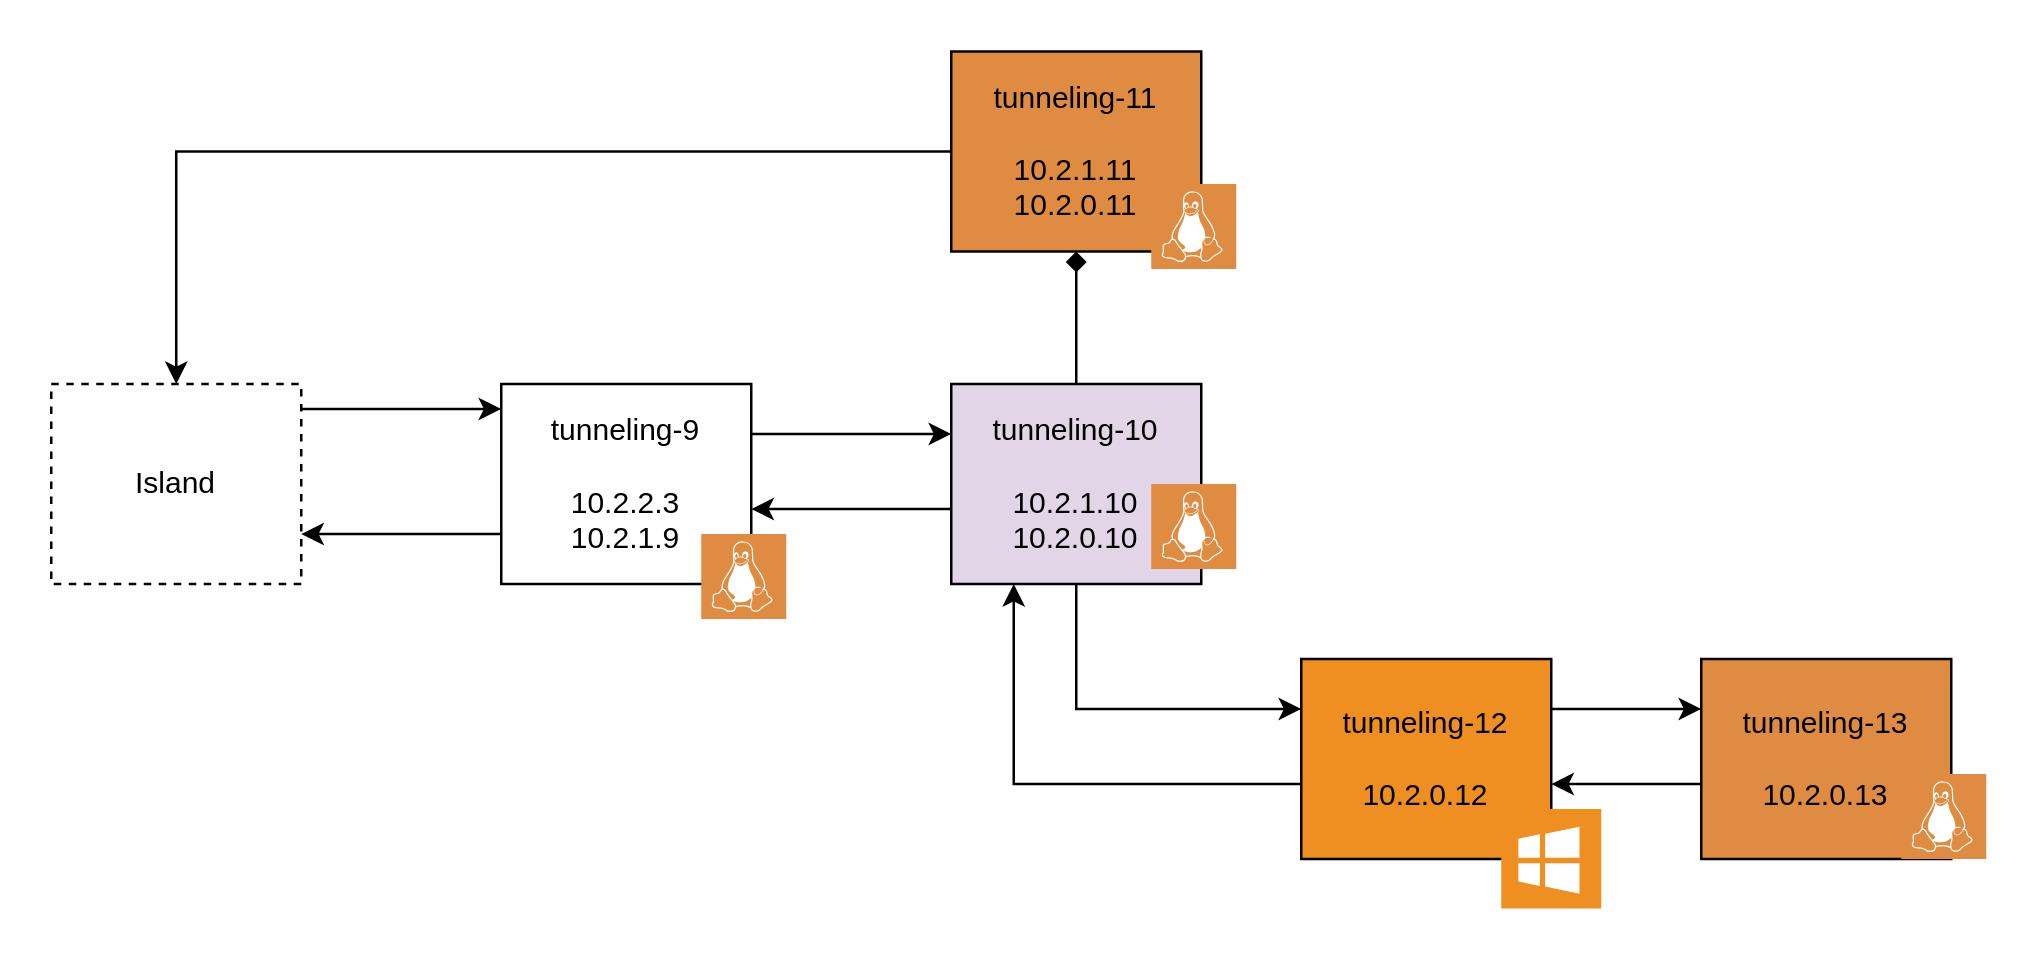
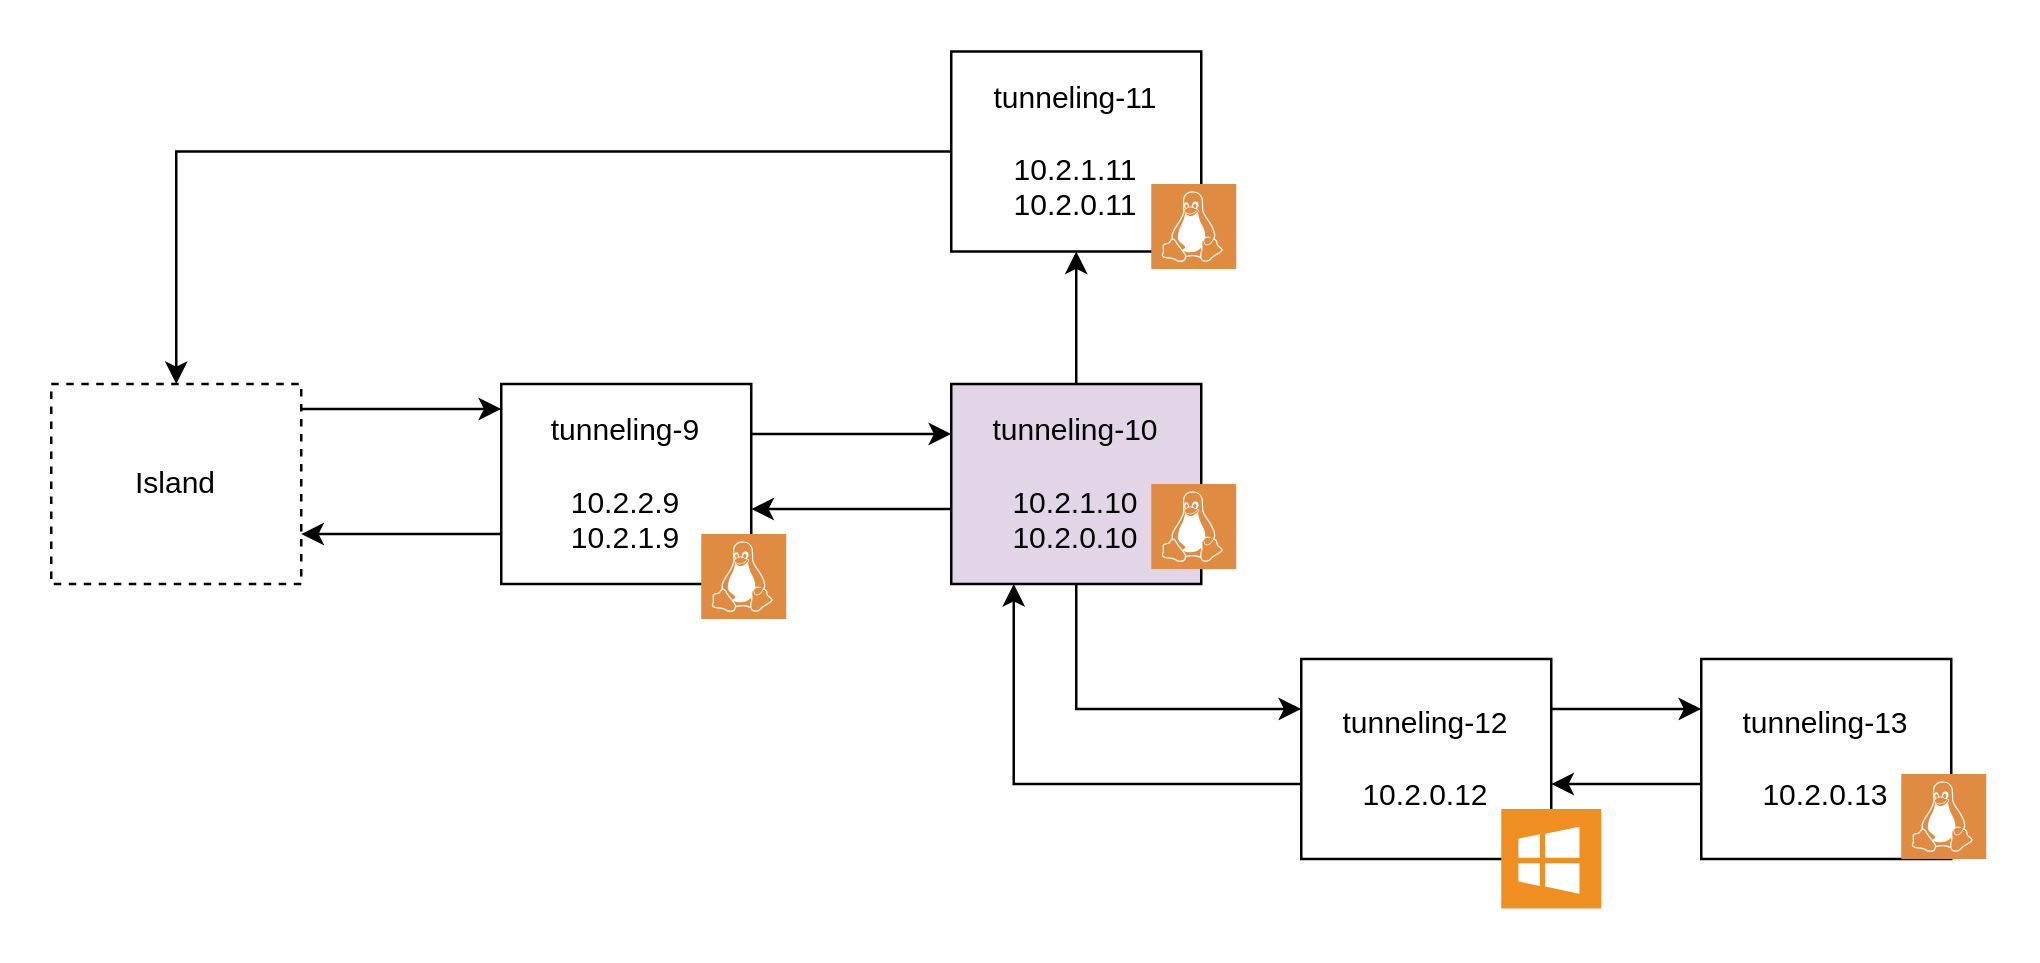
(1076, 151) -> (1076, 151)
(1076, 272) -> (1076, 270)
(626, 484) -> (626, 484)
(1426, 759) -> (1426, 759)
(1826, 759) -> (1826, 759)
